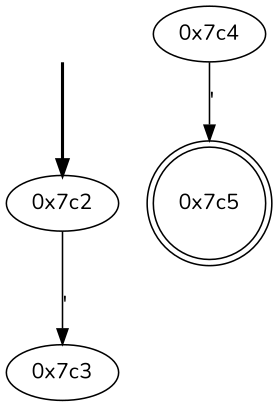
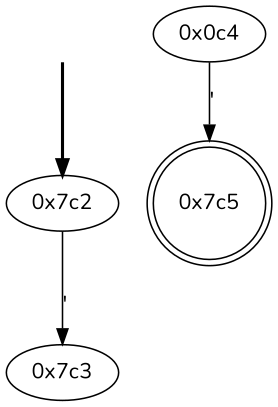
(209, 34) -> (209, 34)
